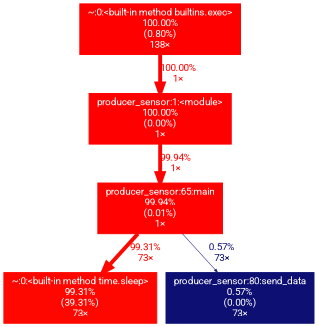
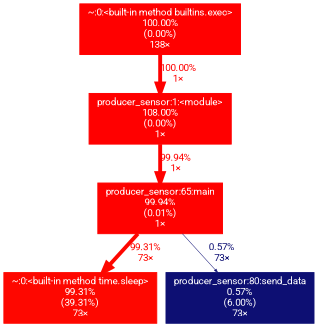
(160, 29) -> (160, 29)
(160, 119) -> (160, 119)
(240, 298) -> (240, 298)
